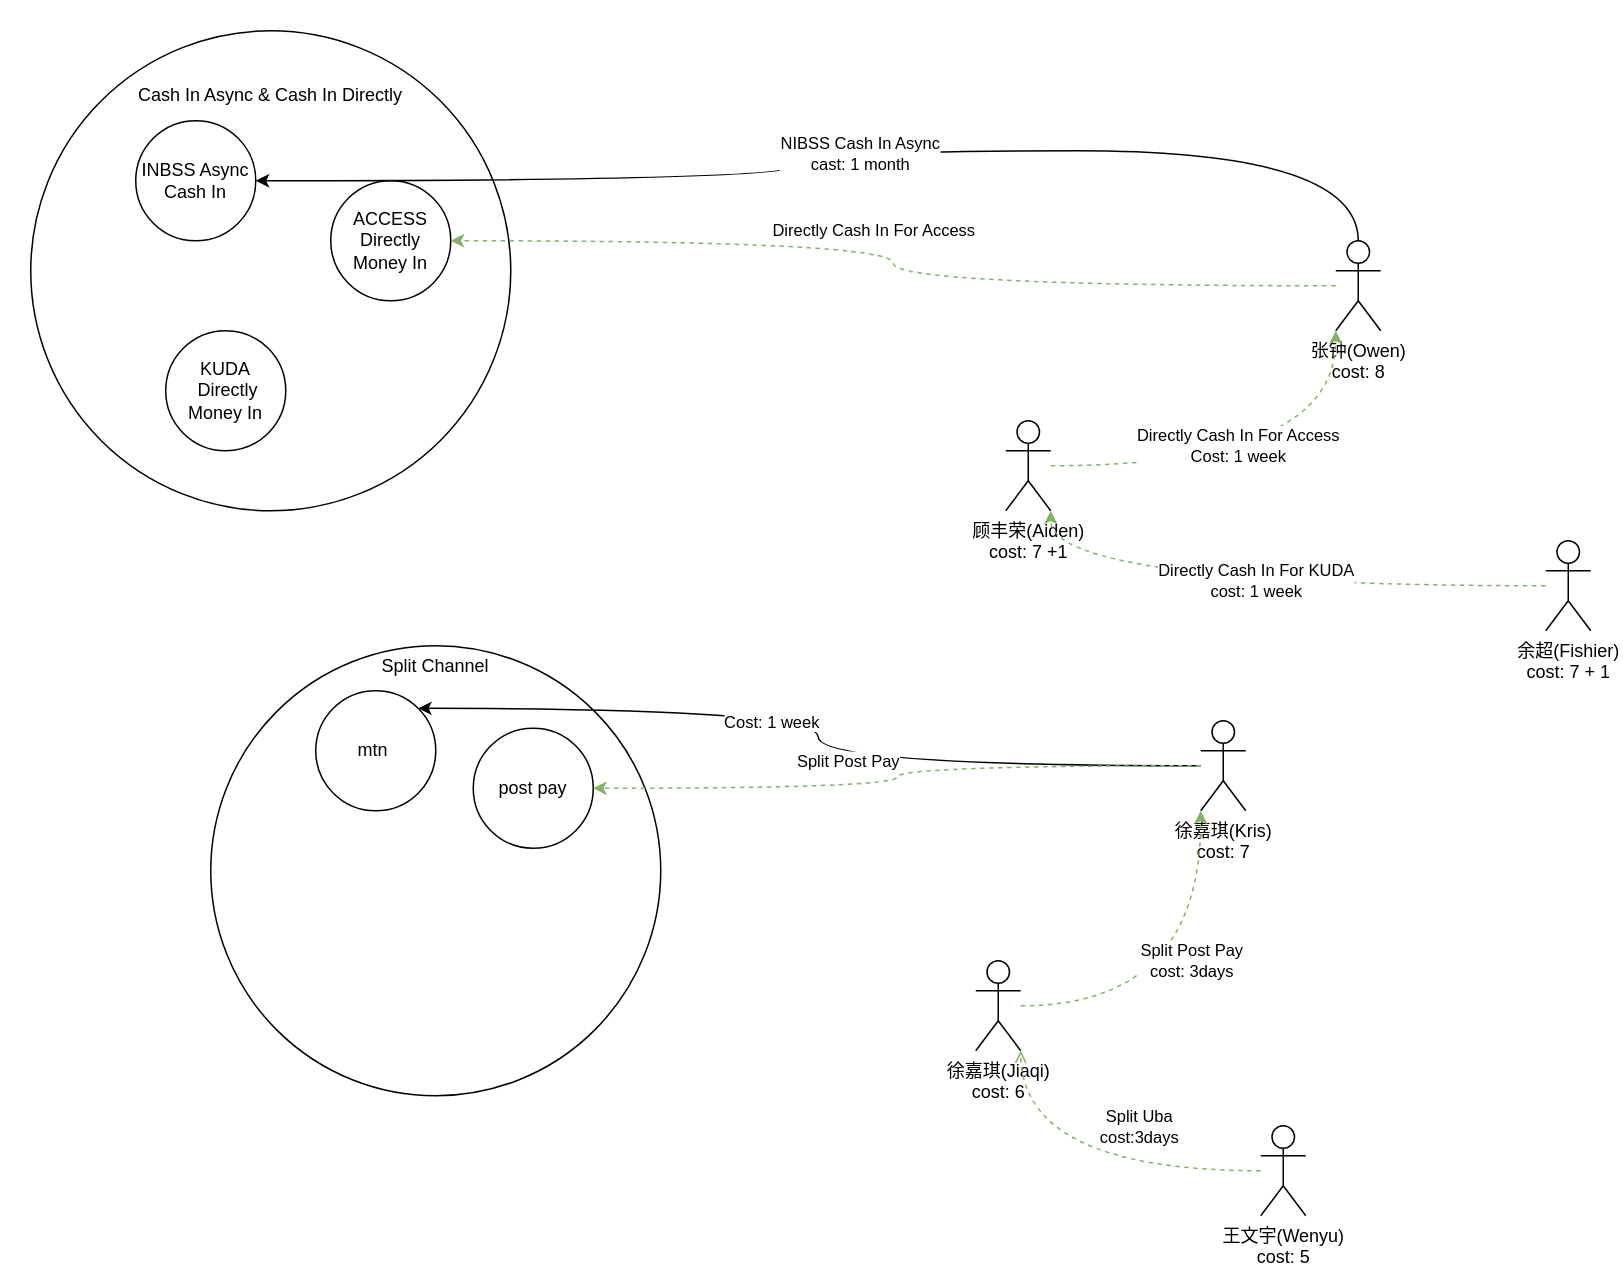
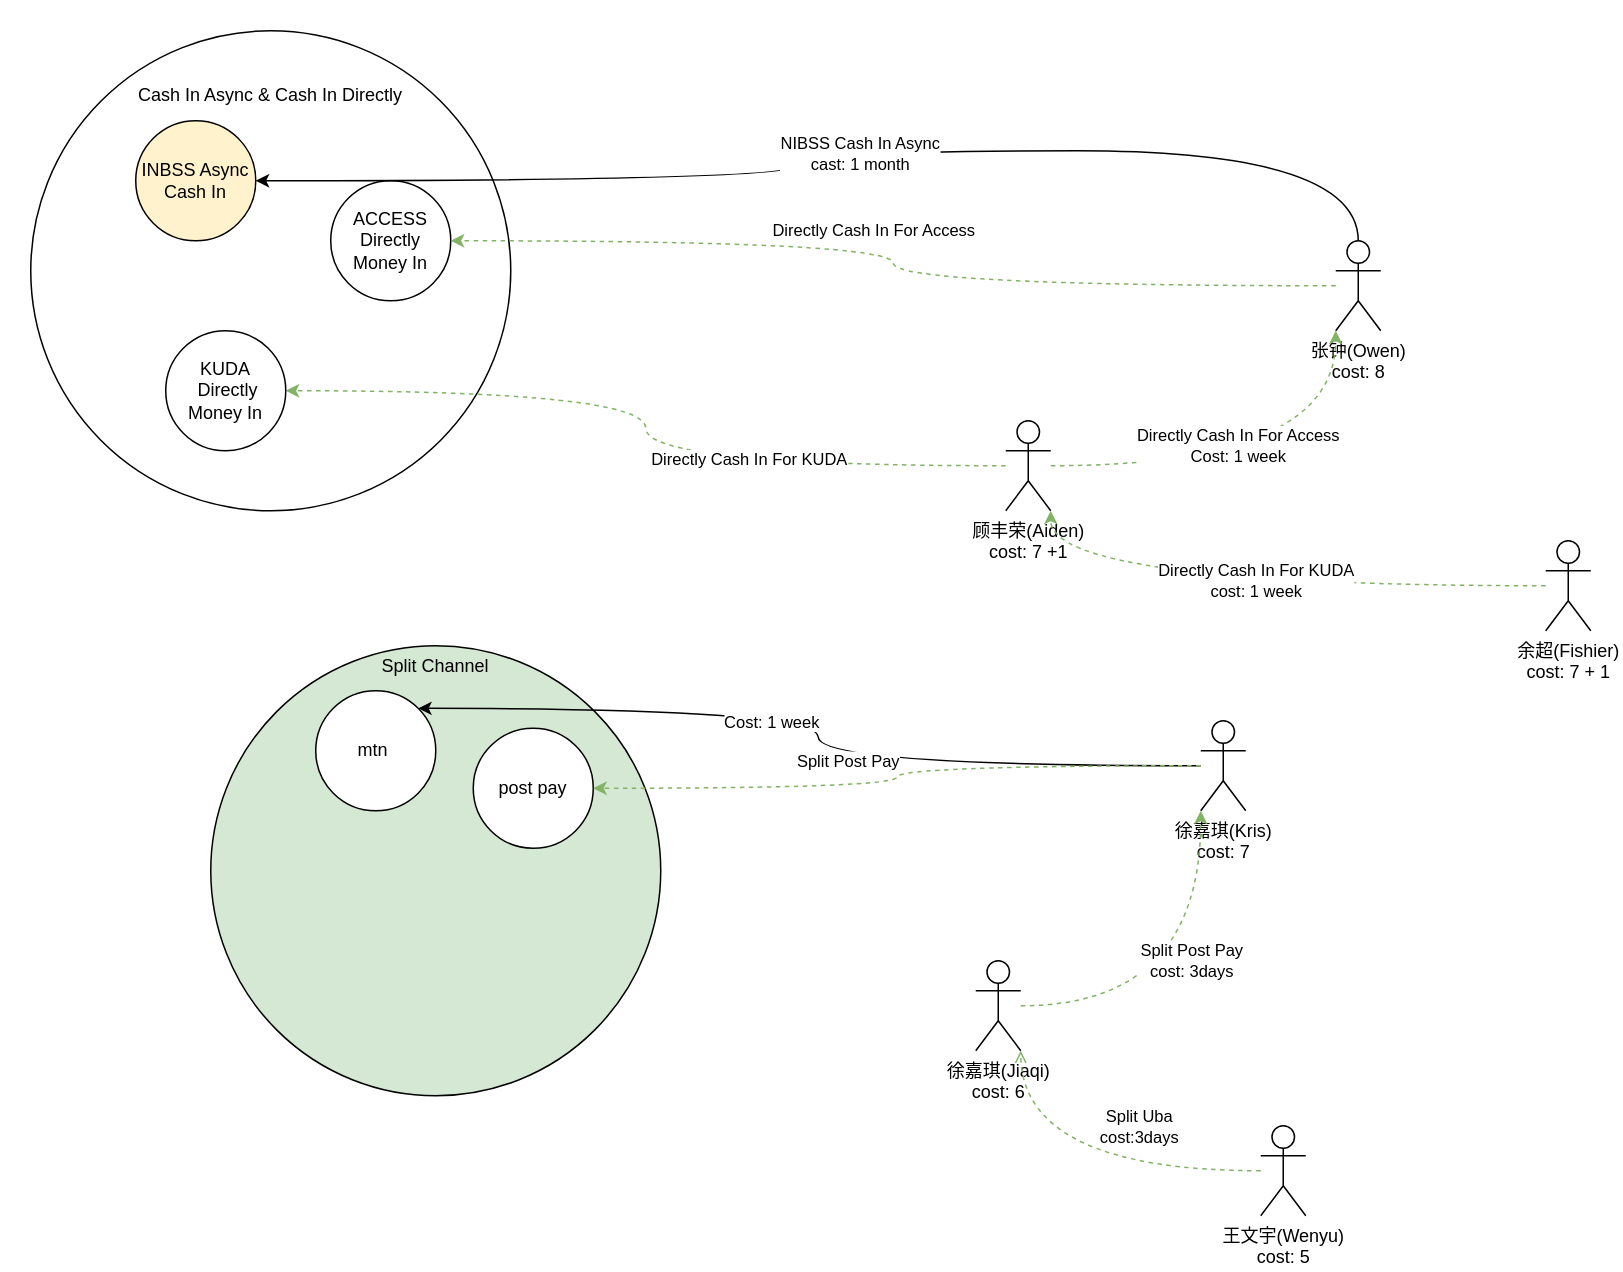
(196, 181) -> (196, 181)
none -> (594, 405)
(436, 871) -> (436, 871)
